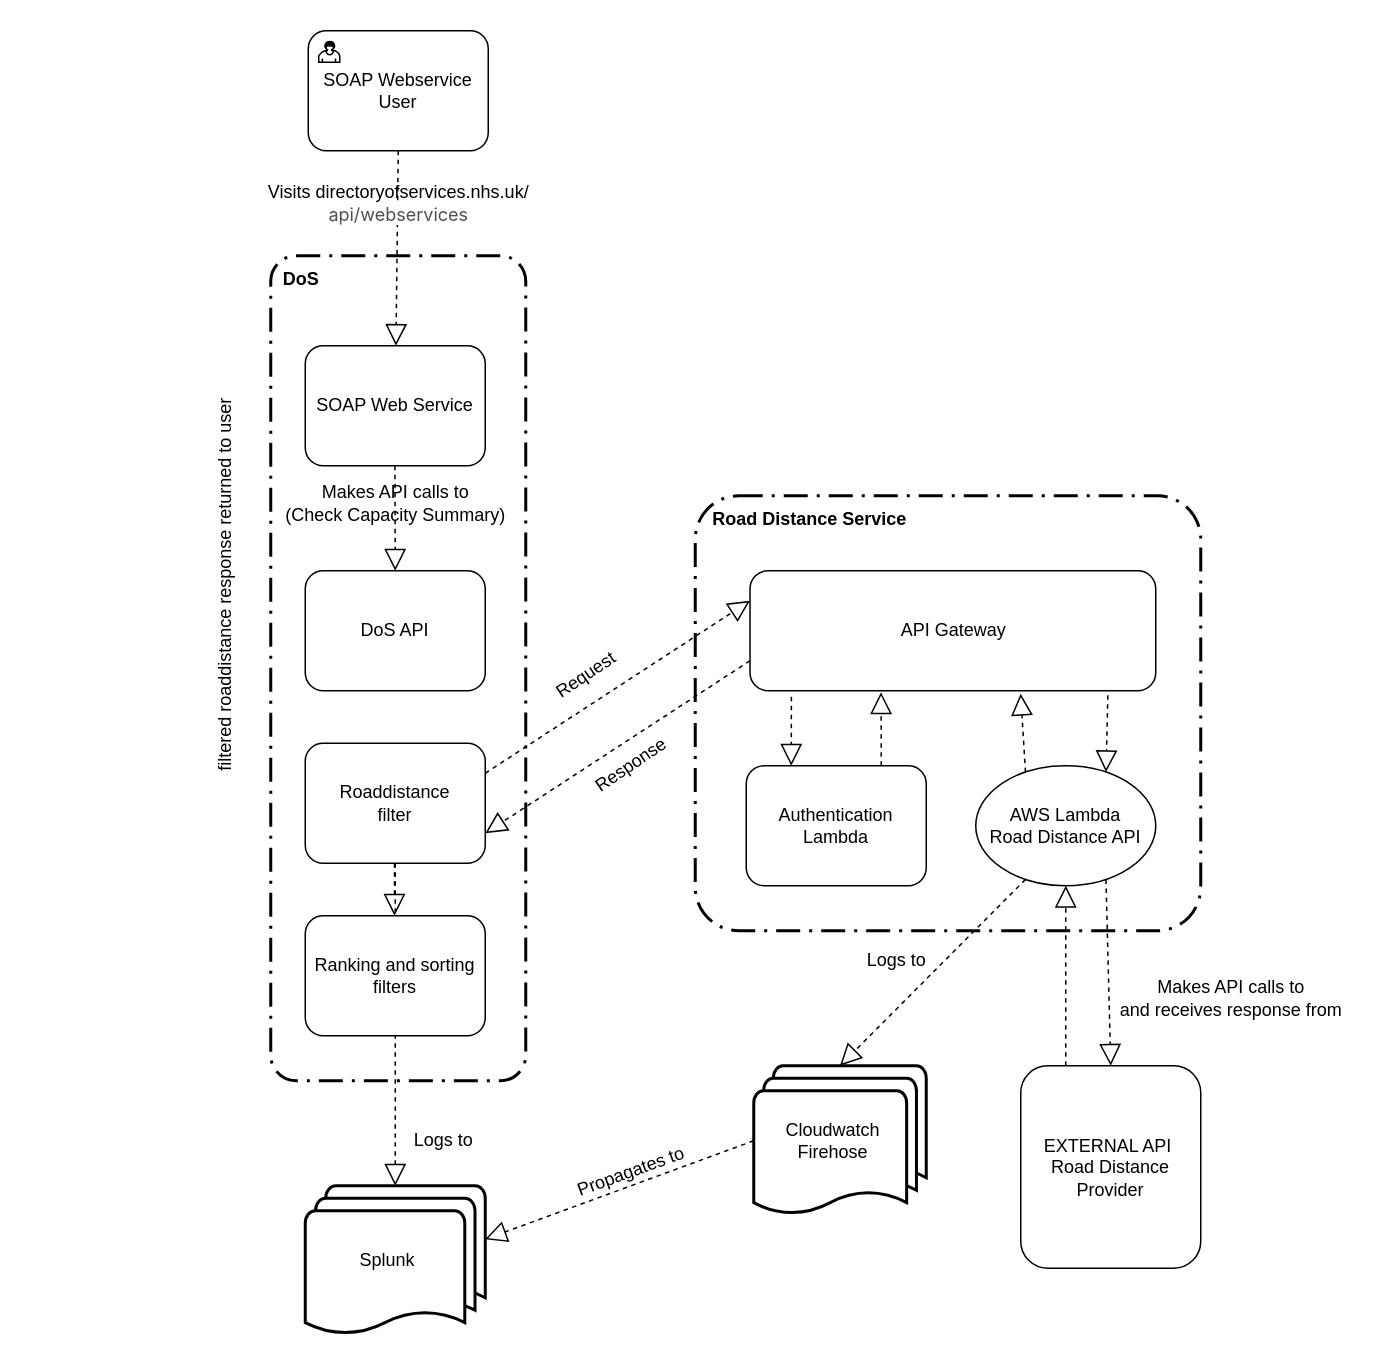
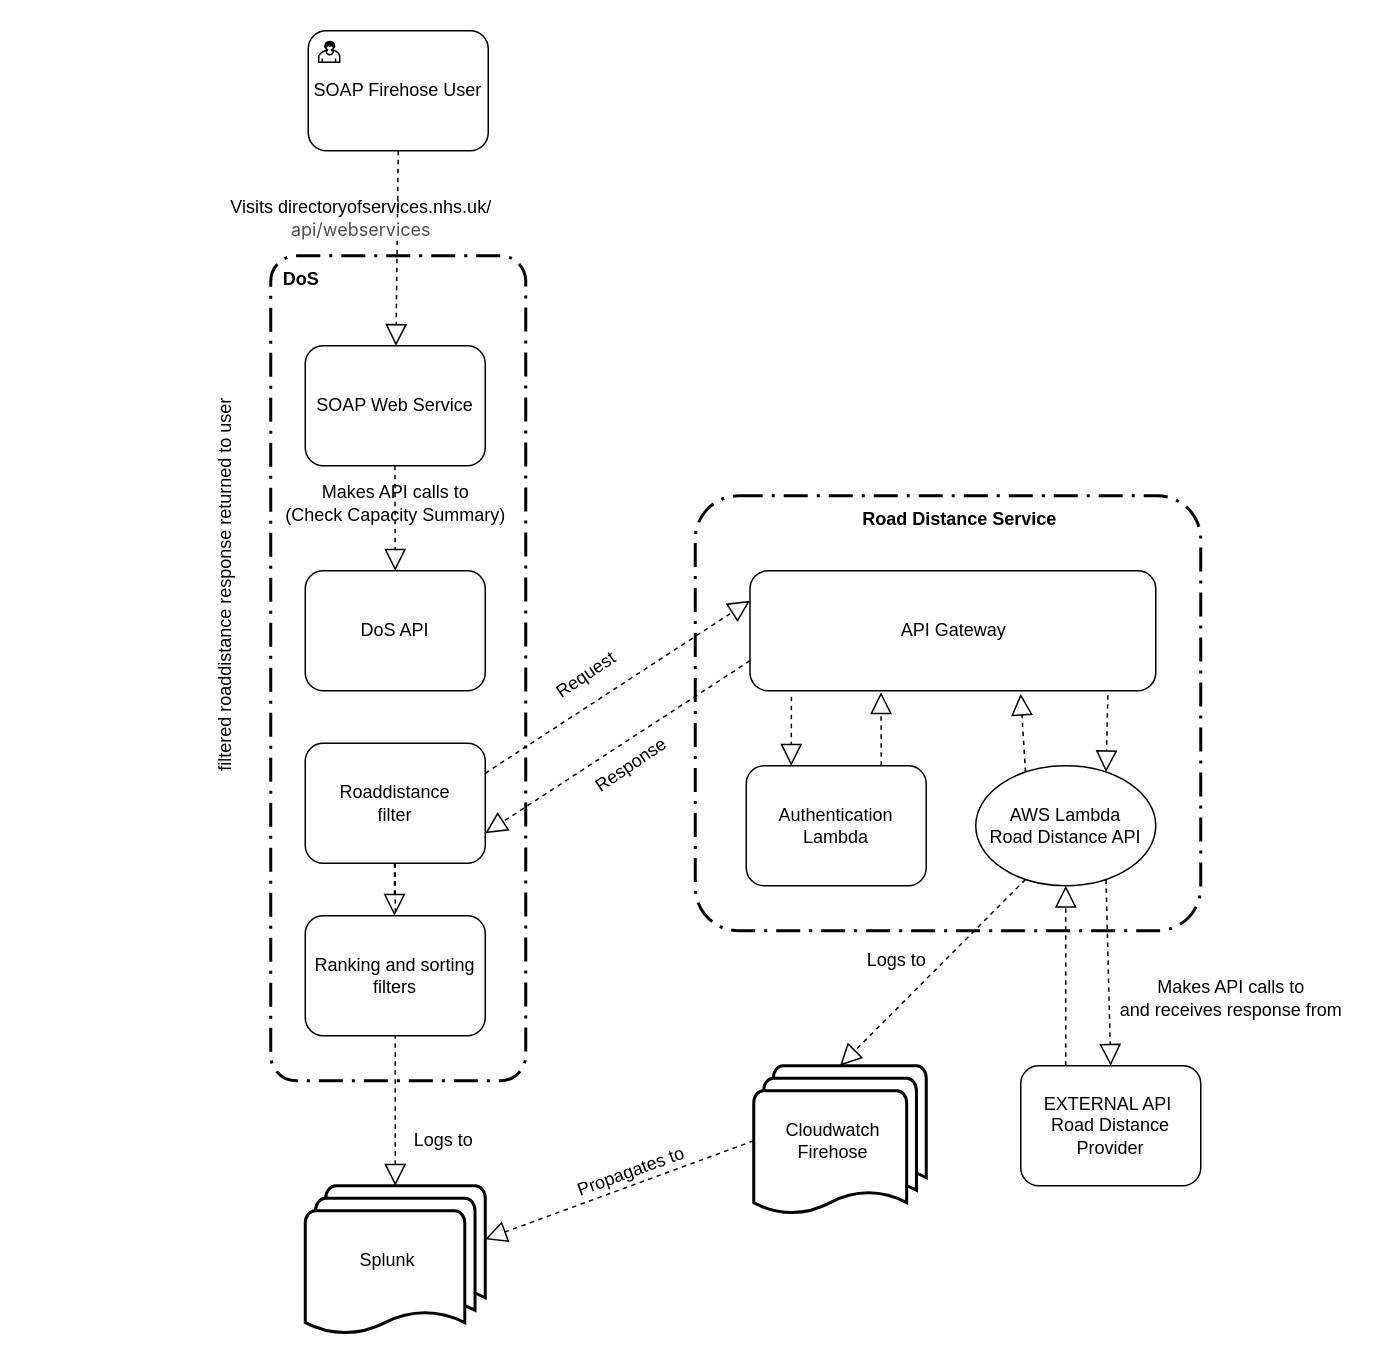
(398, 91) -> (398, 91)
(398, 203) -> (361, 218)
(809, 520) -> (959, 520)
(1111, 1167) -> (1111, 1126)
